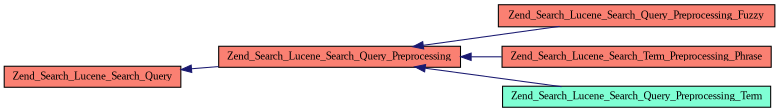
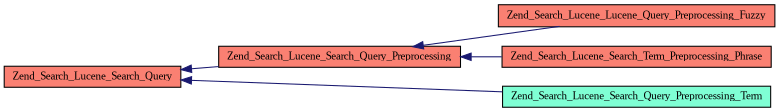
(637, 16) -> (637, 16)
(493, 77) -> (347, 86)
